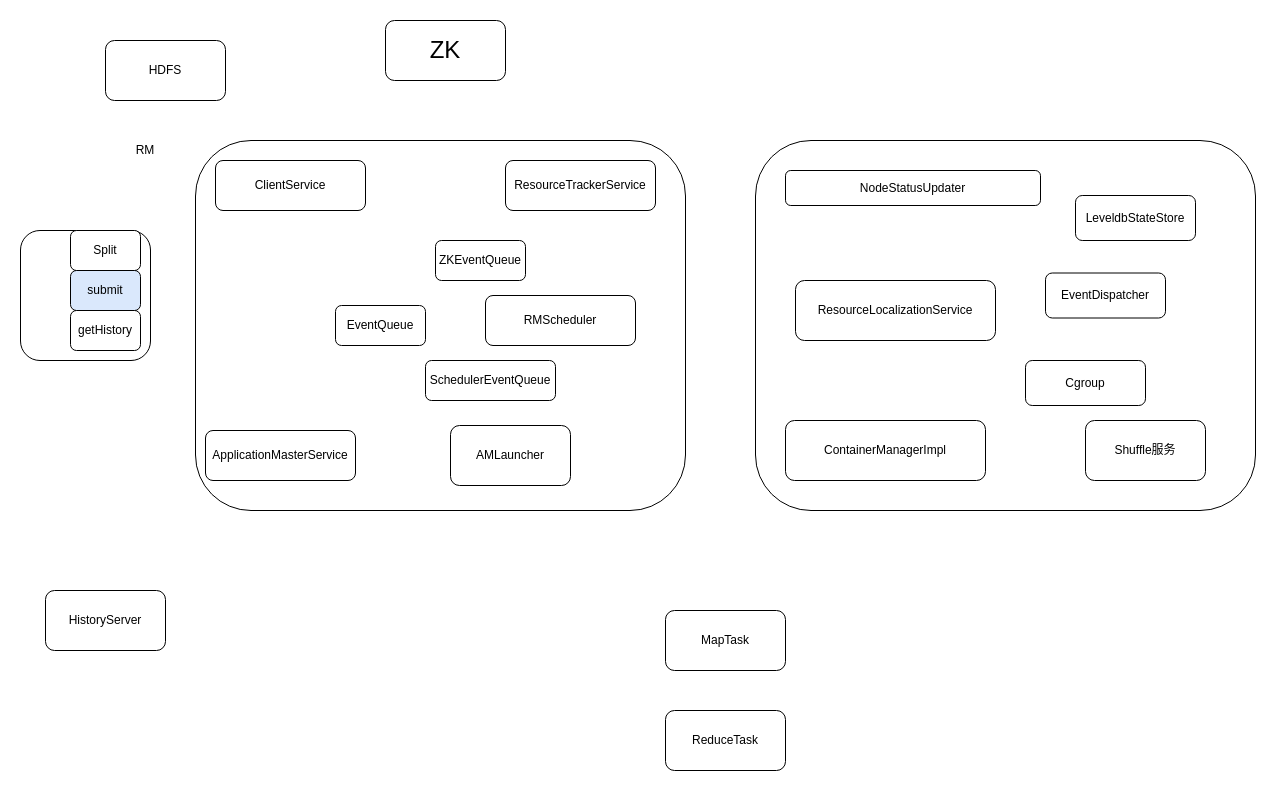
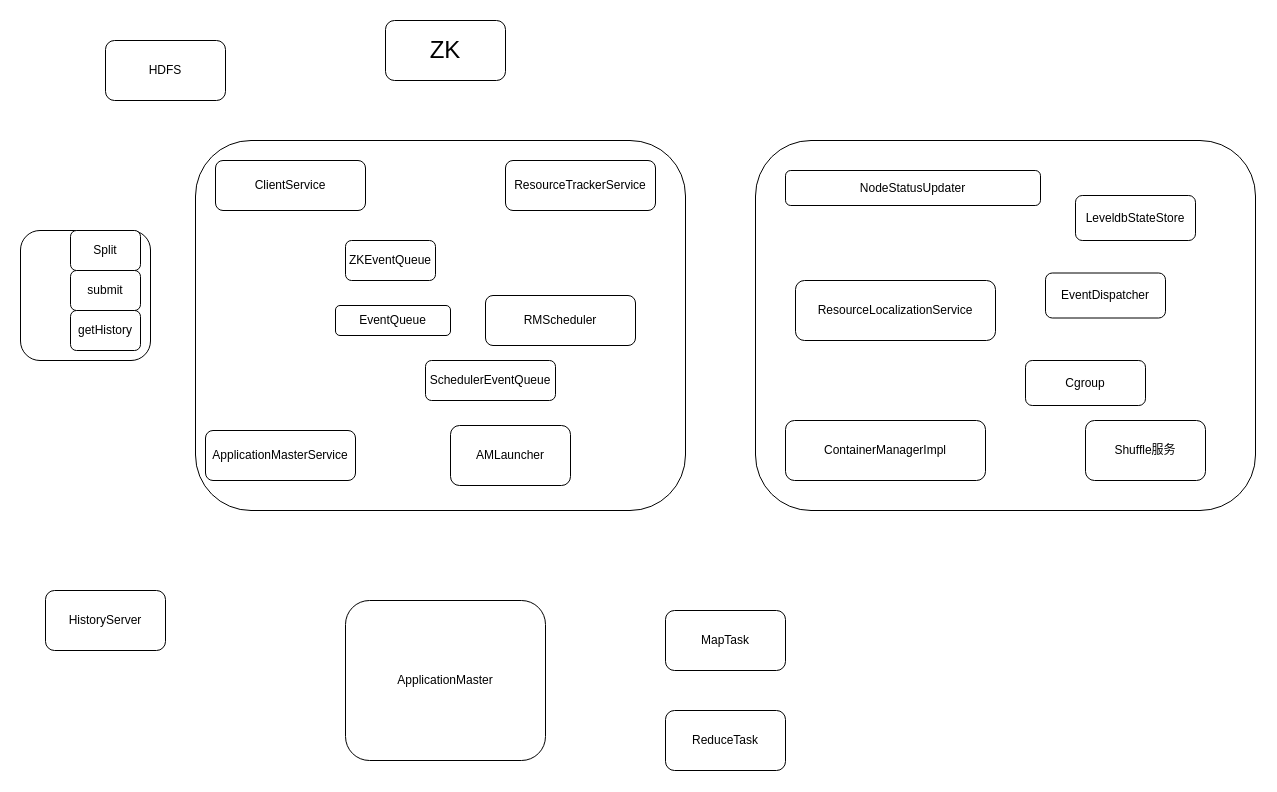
(146, 151) -> none
(481, 261) -> (391, 261)
(106, 291) -> (106, 291)
(381, 326) -> (393, 321)
none -> (446, 681)
